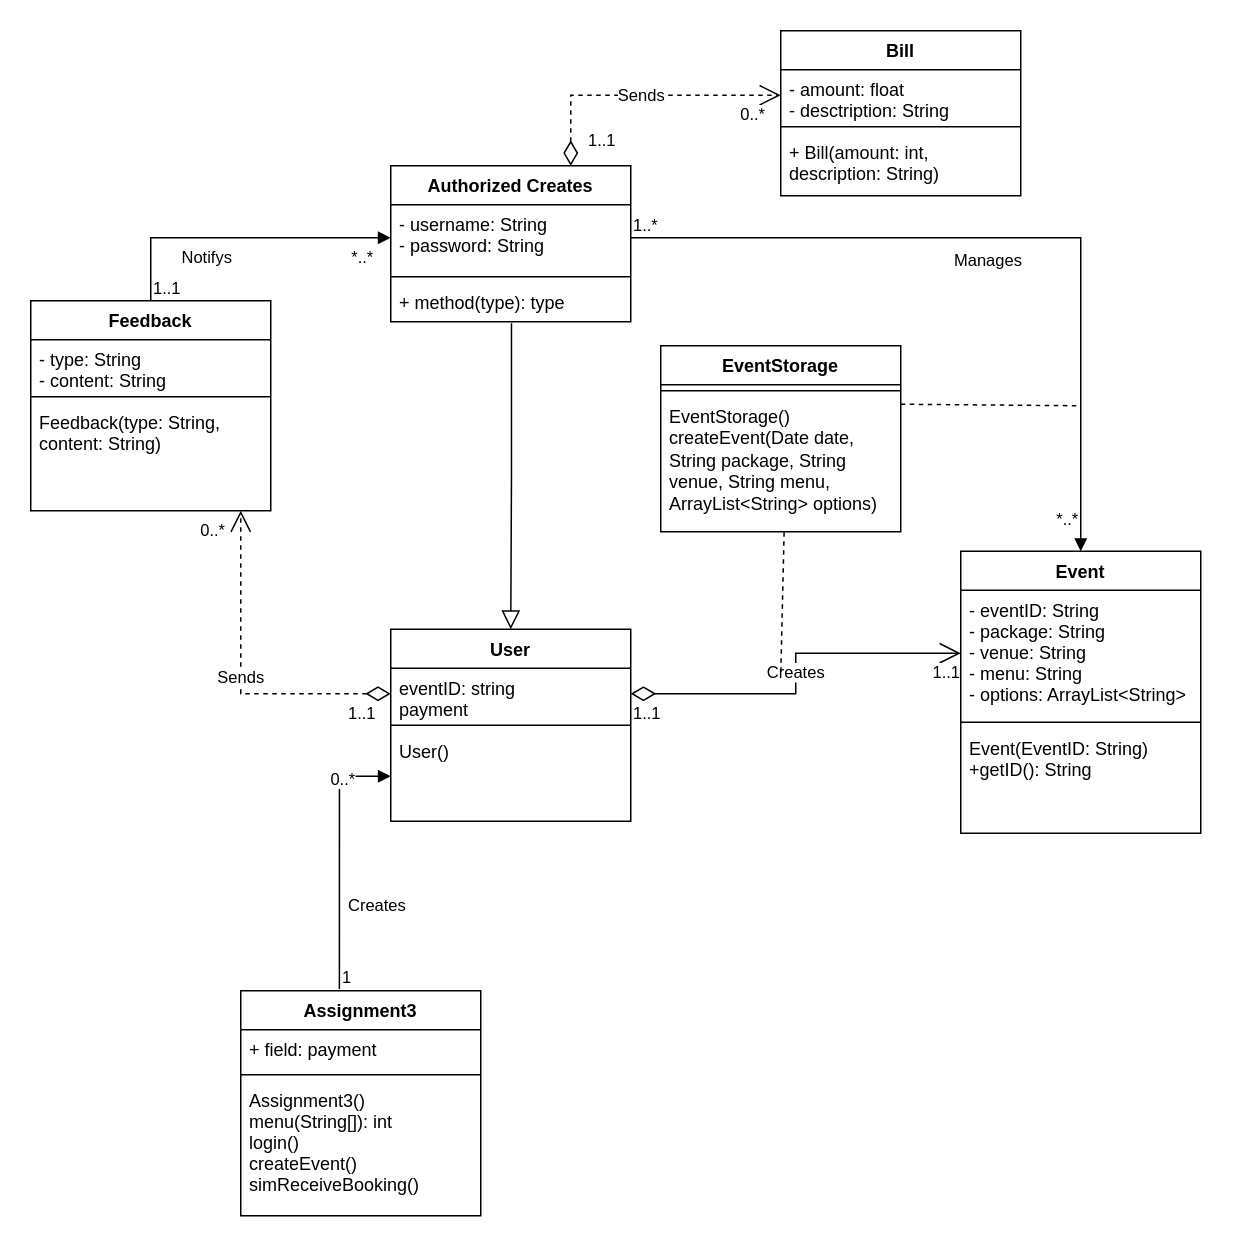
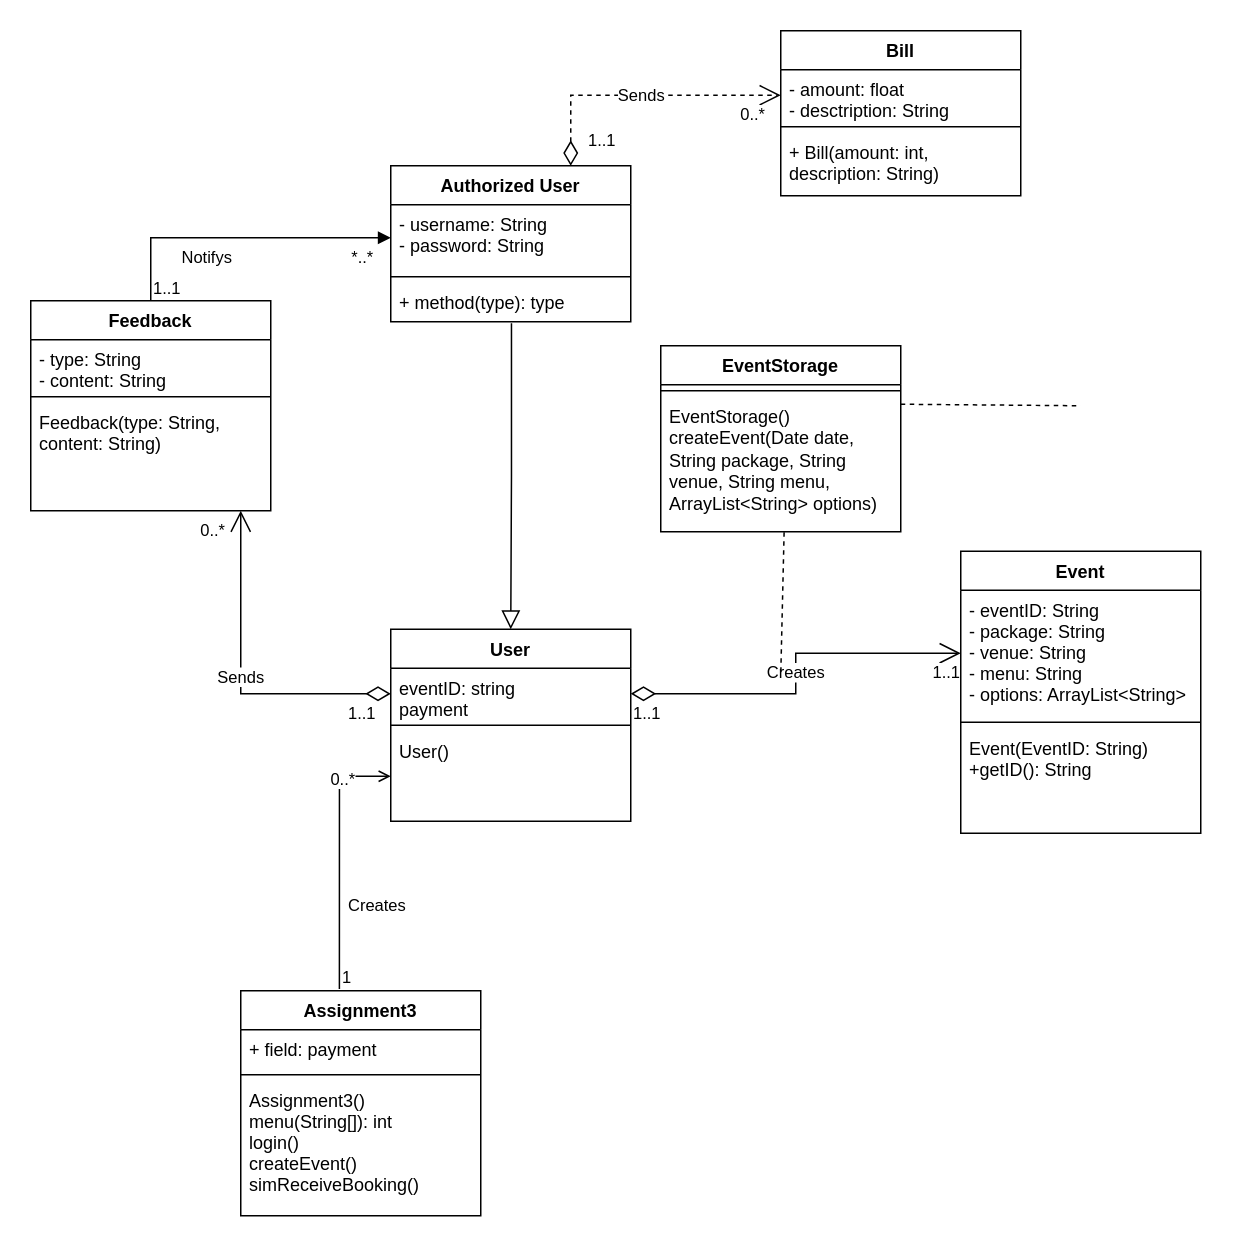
(510, 186) -> (510, 186)
(1007, 238) -> none
(241, 588) -> (241, 588)
(377, 776) -> (381, 776)
